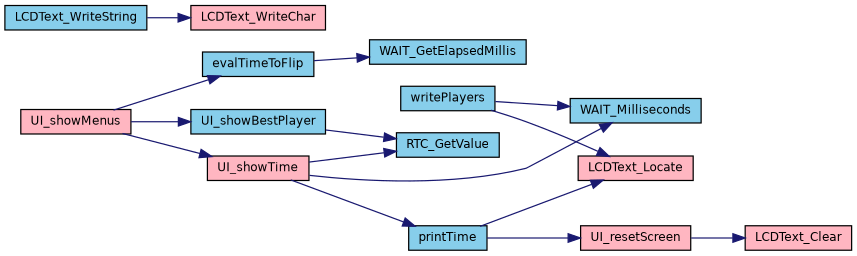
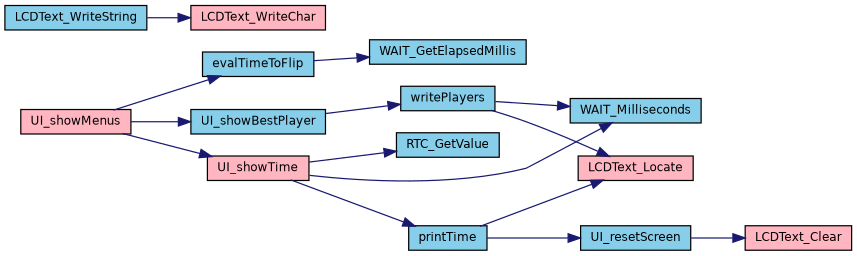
(355, 134) -> (357, 110)
(636, 238) -> (636, 238)
